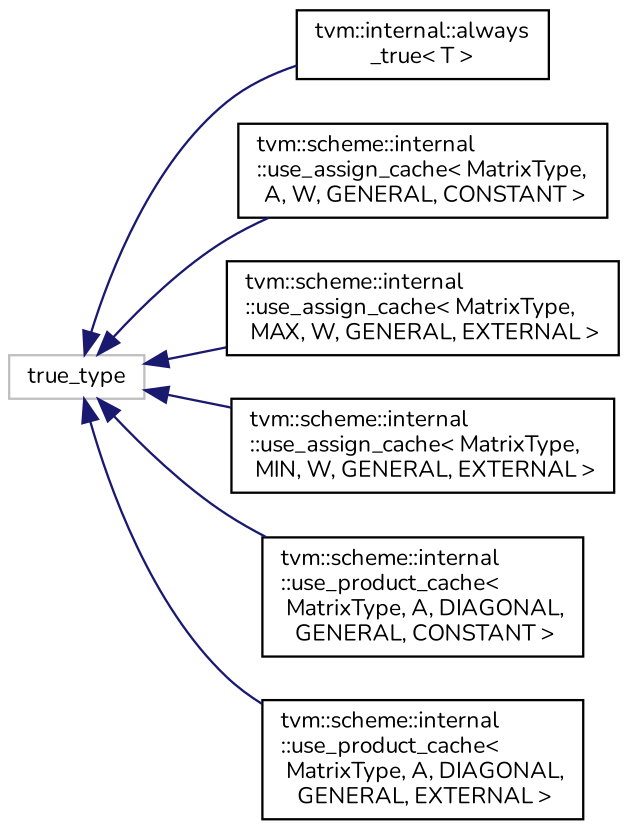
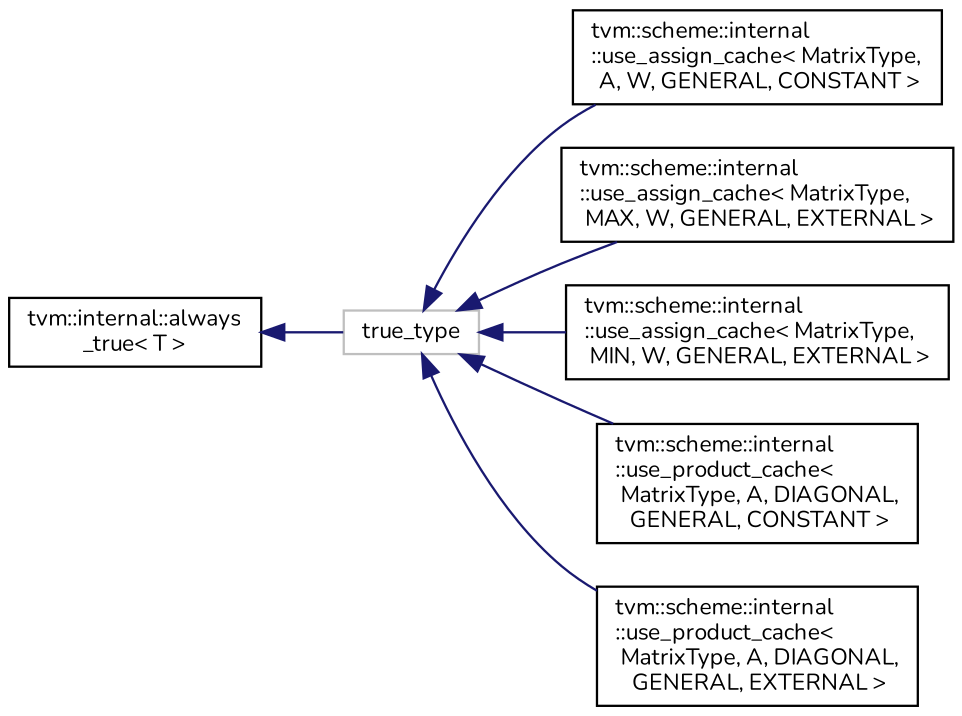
(164, 174) -> (314, 332)
